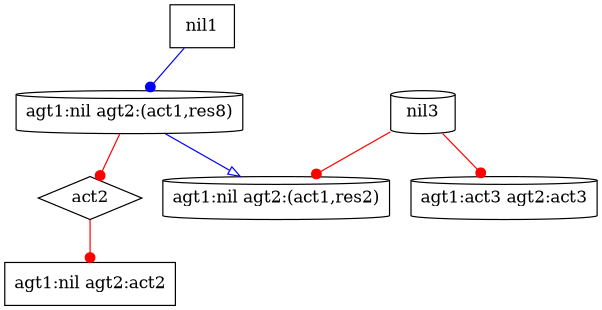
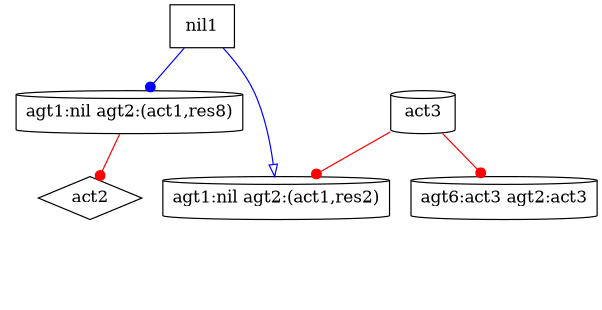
(423, 112) -> (423, 112)
(197, 152) -> (258, 102)
(504, 198) -> (504, 198)
(90, 284) -> none
